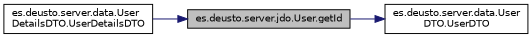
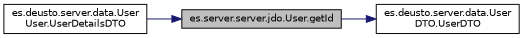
(78, 19) -> (75, 19)
(269, 19) -> (262, 19)
